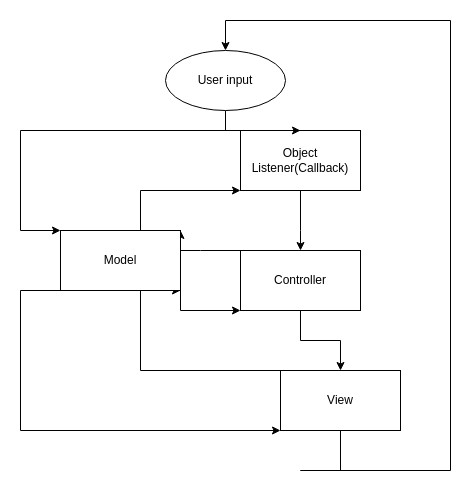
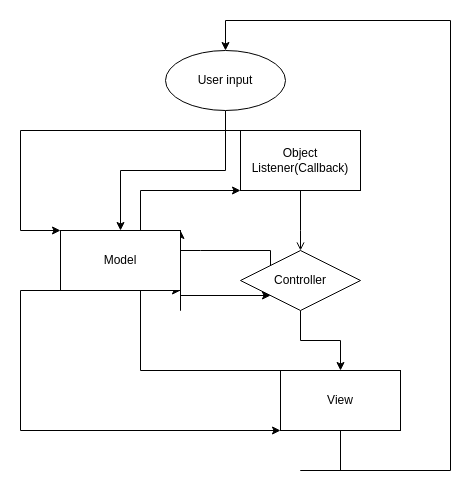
(292, 131) -> (167, 171)
(301, 242) -> (301, 244)
(301, 281) -> (301, 281)
